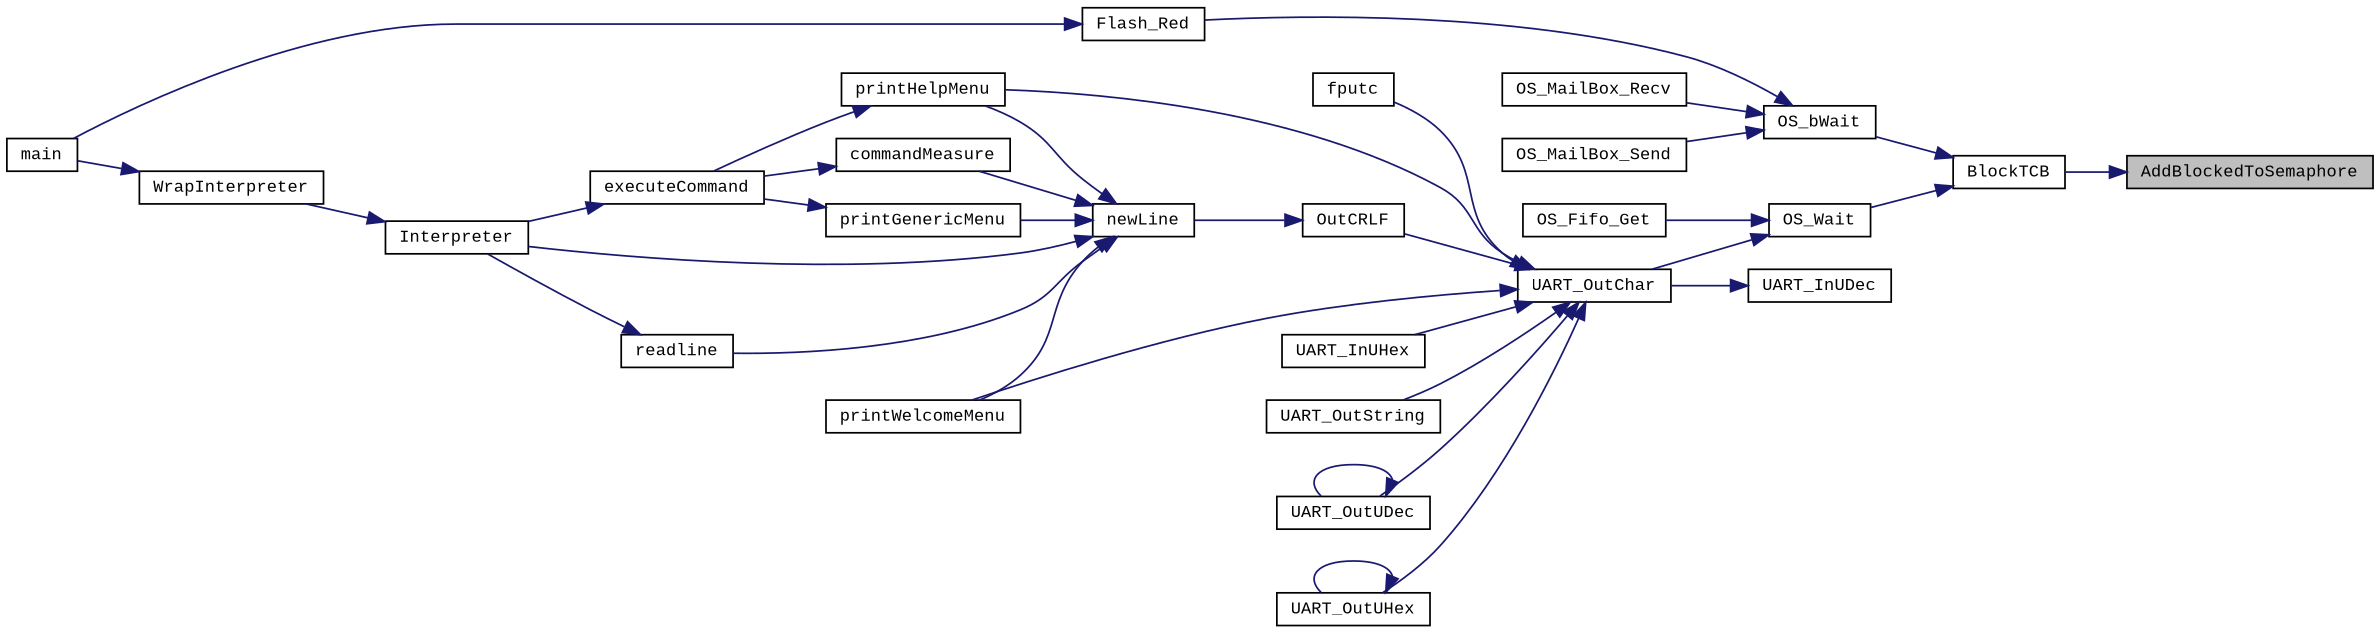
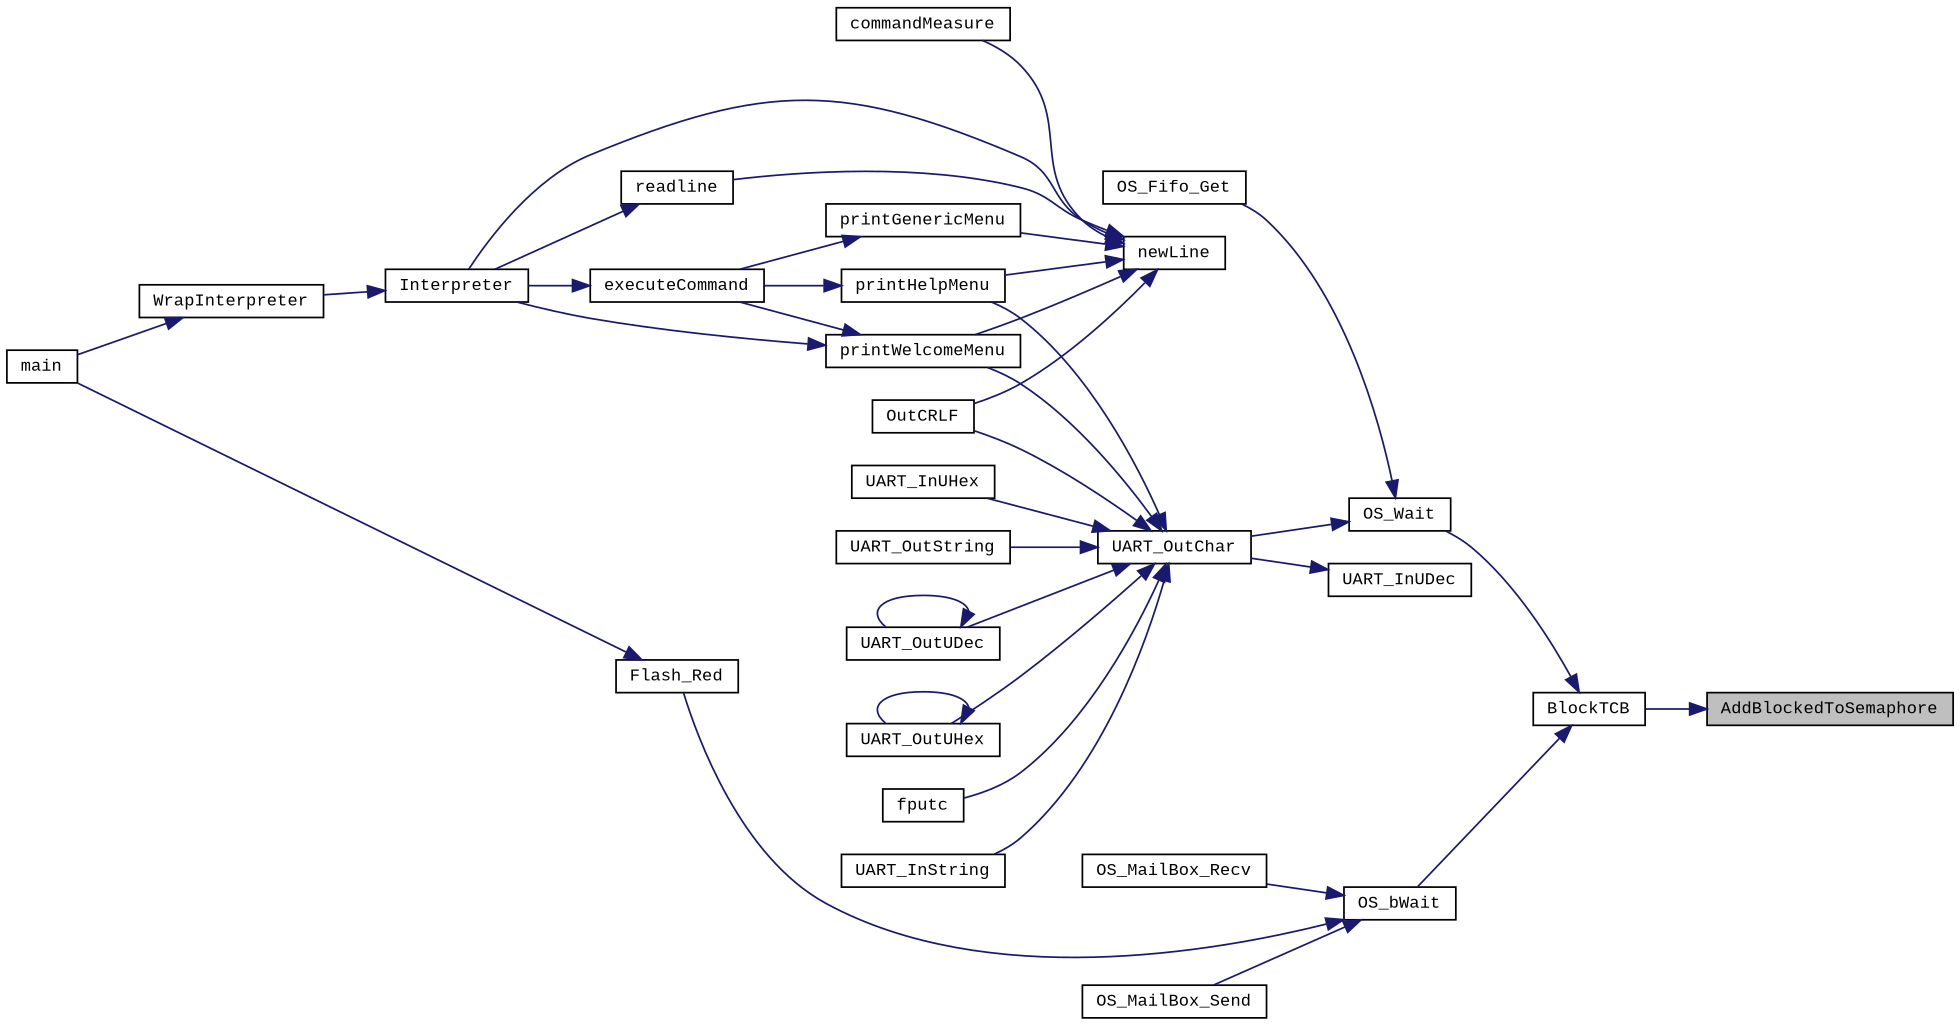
(792, 172) -> (792, 316)
(1239, 220) -> (1070, 350)
none -> (662, 329)
none -> (923, 871)
